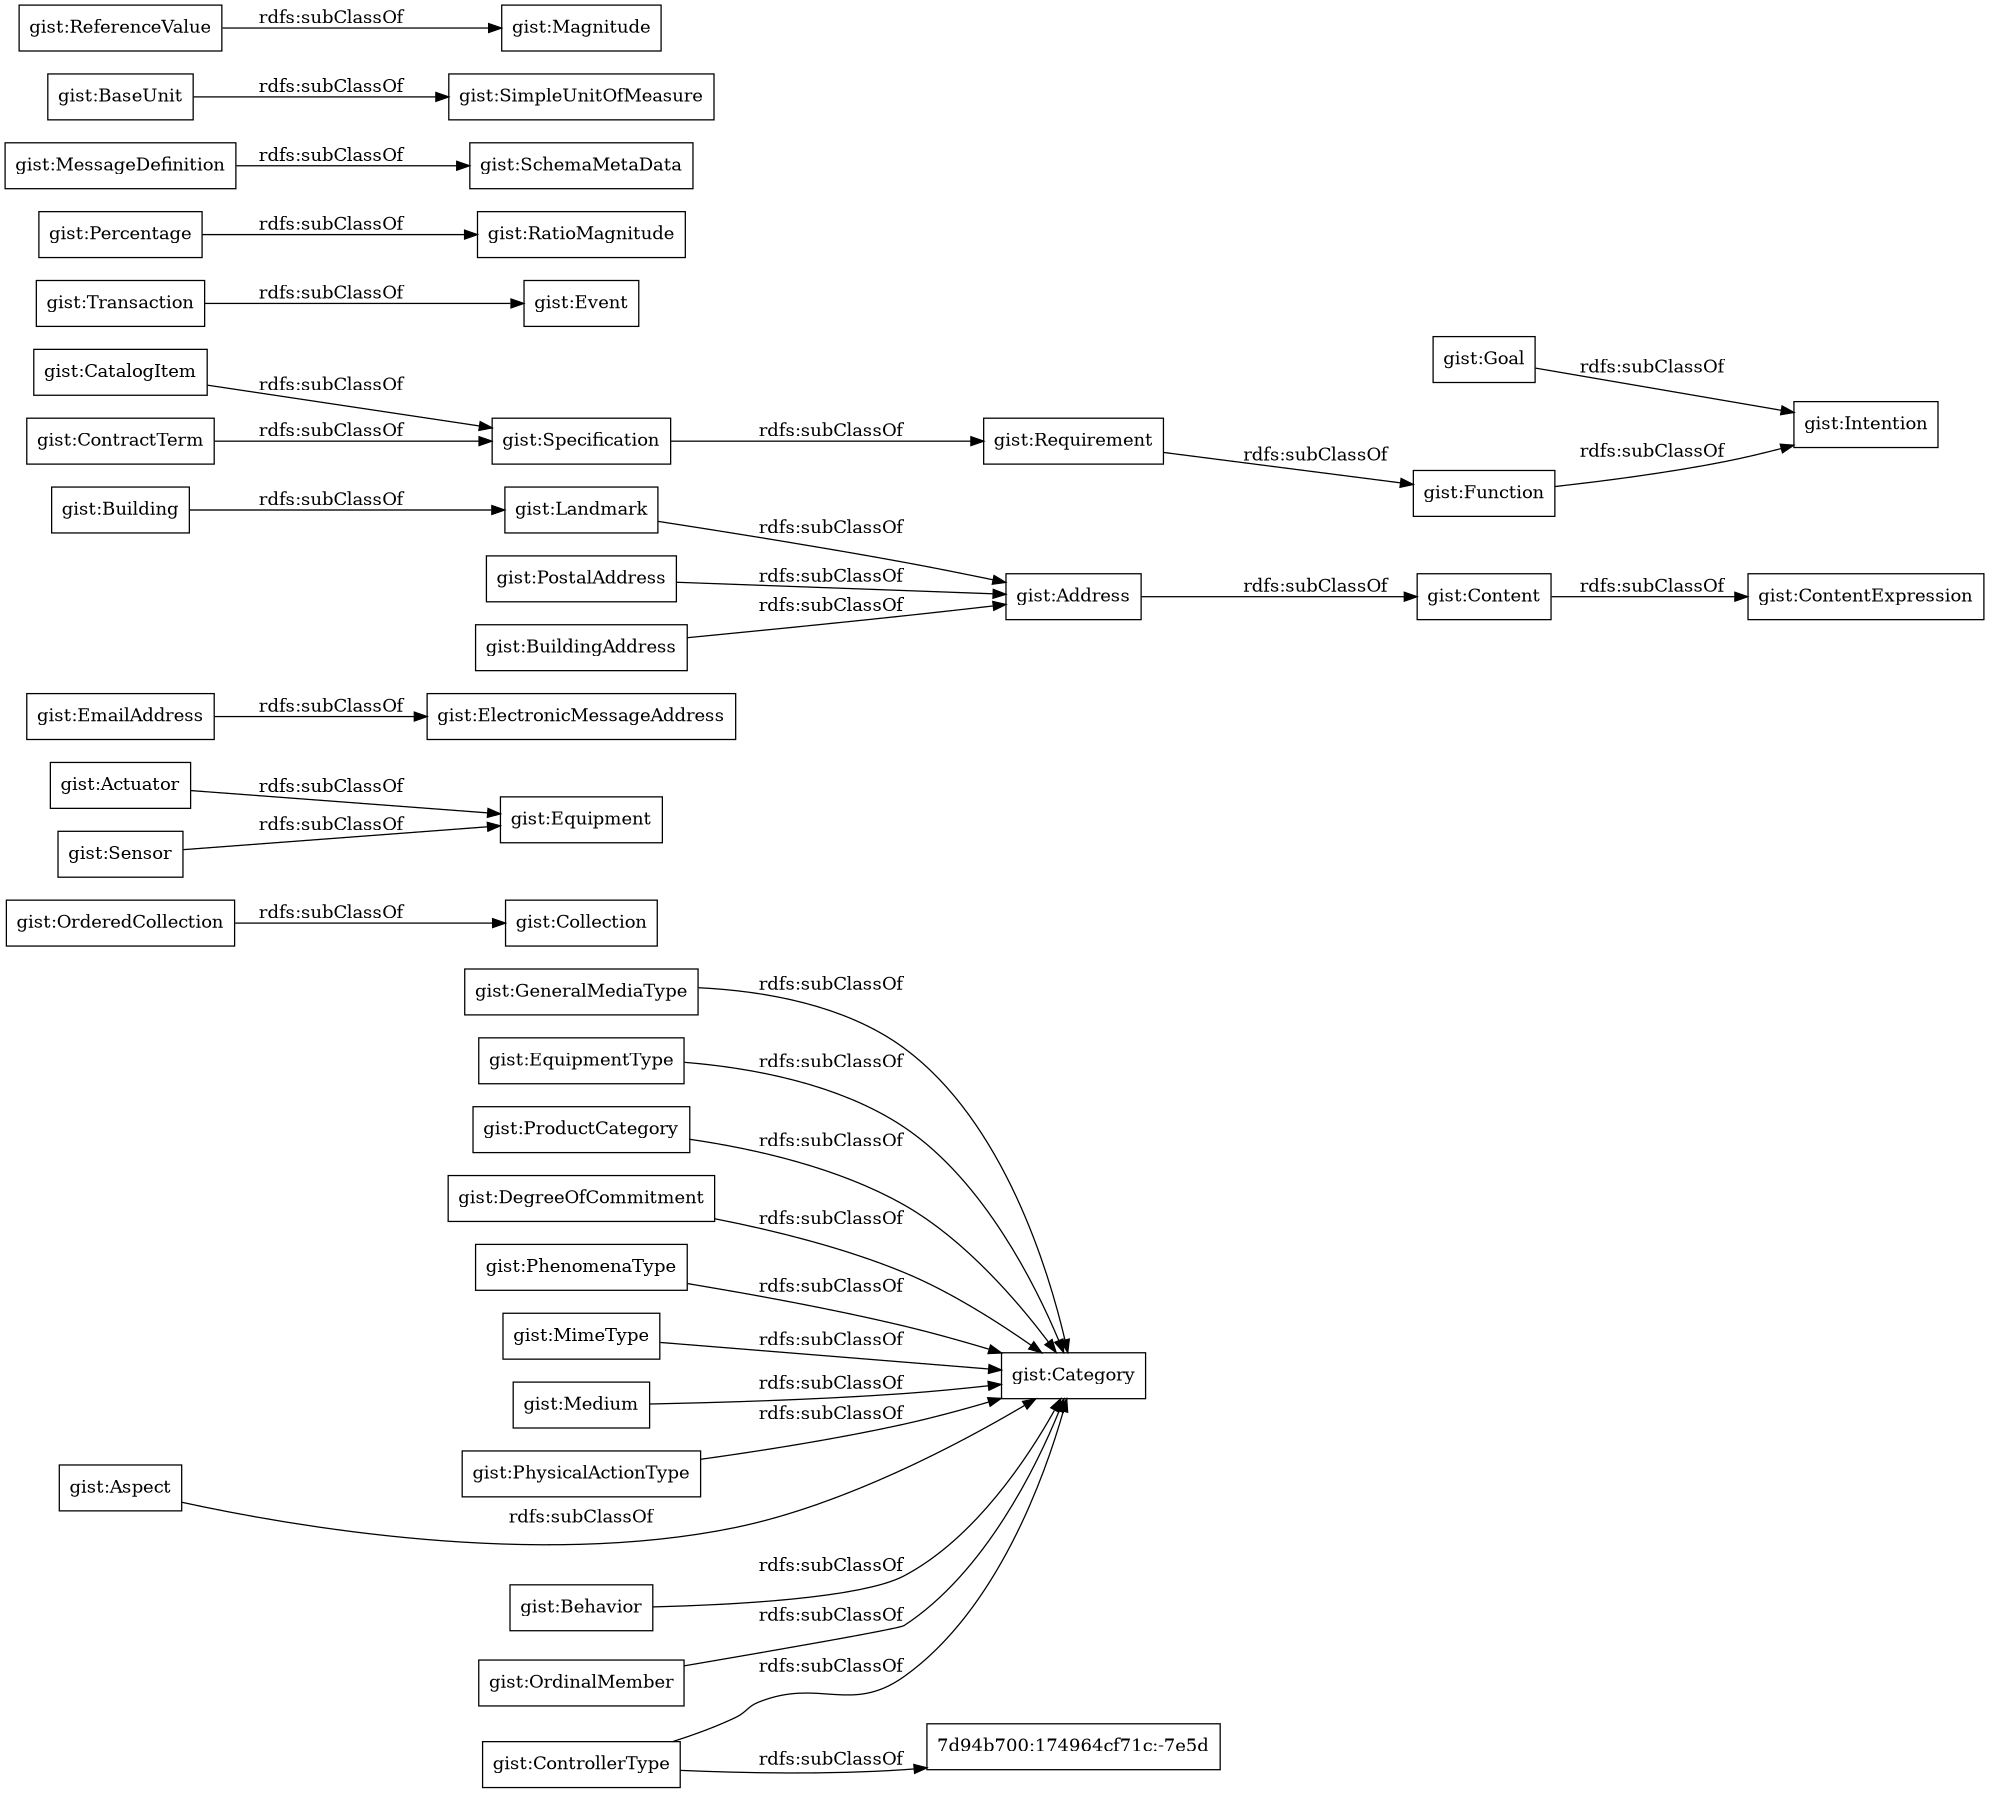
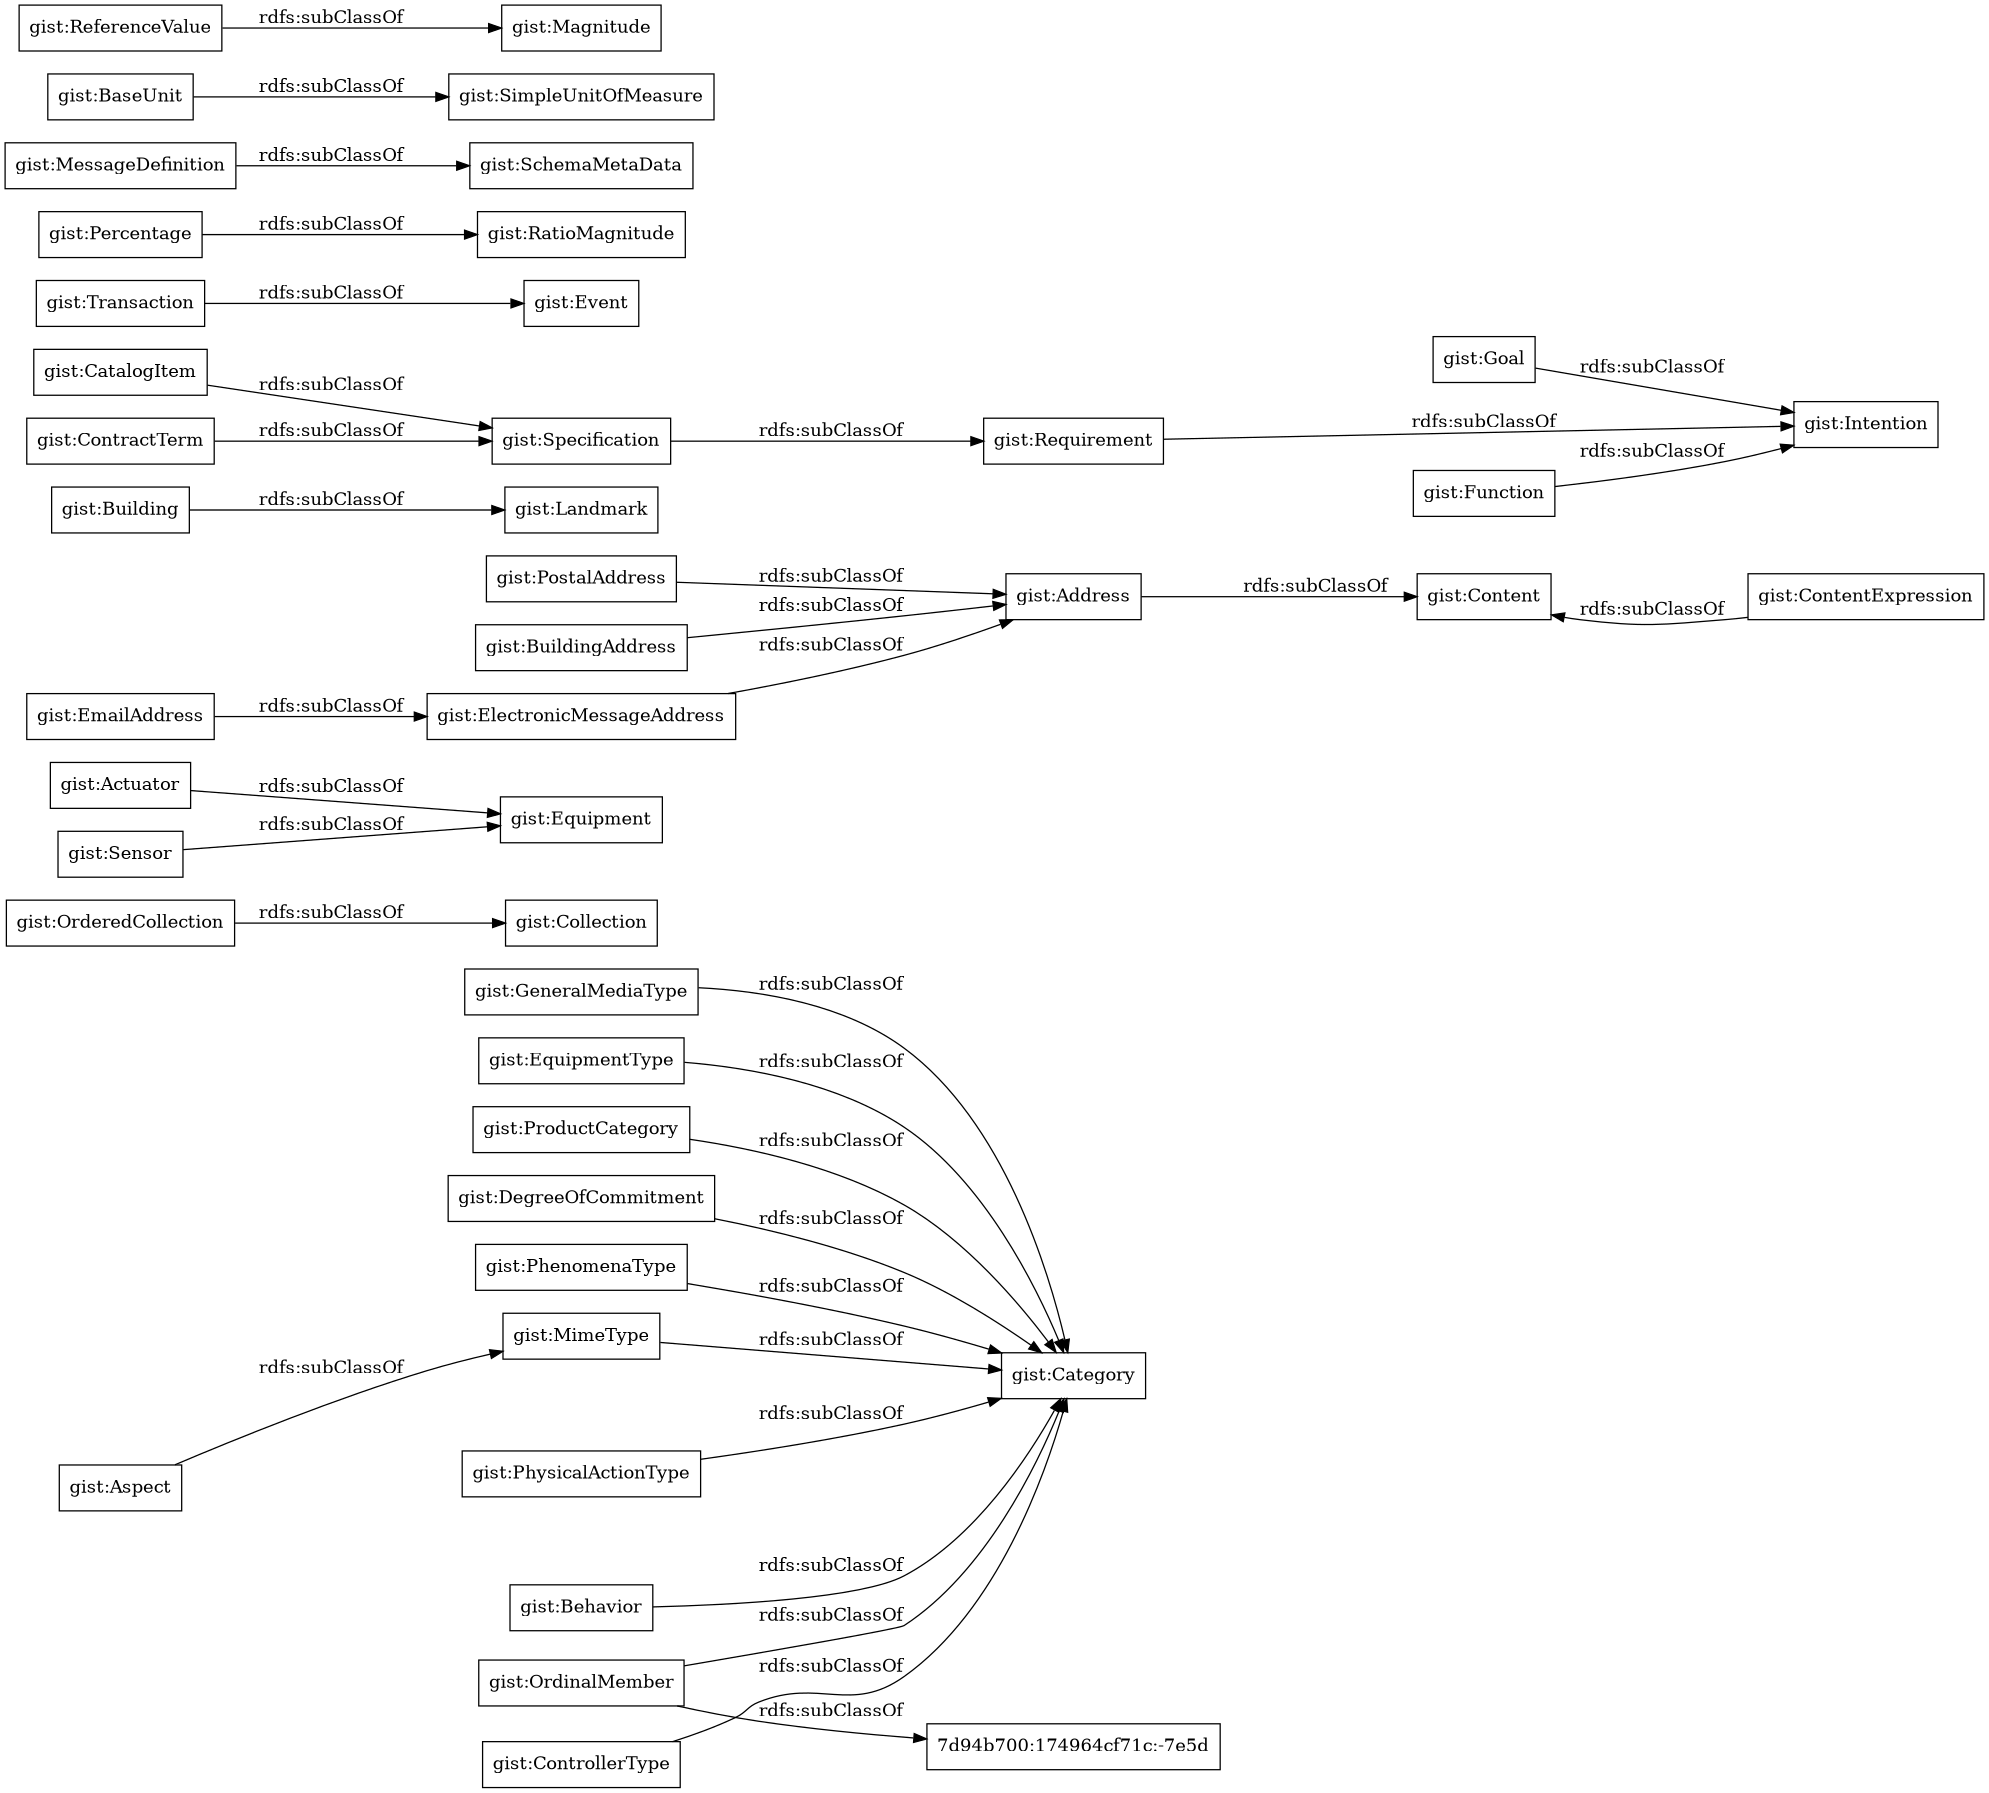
(1282, 468) -> (1472, 433)
(826, 549) -> (866, 665)
(1643, 597) -> (1656, 624)
(581, 1405) -> none
(615, 1542) -> (330, 1403)
(797, 1773) -> (795, 1726)
